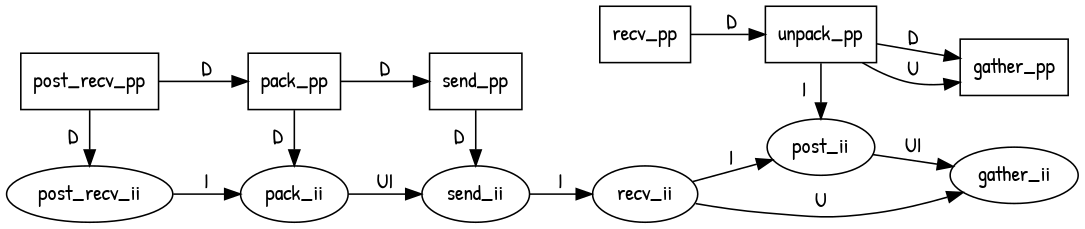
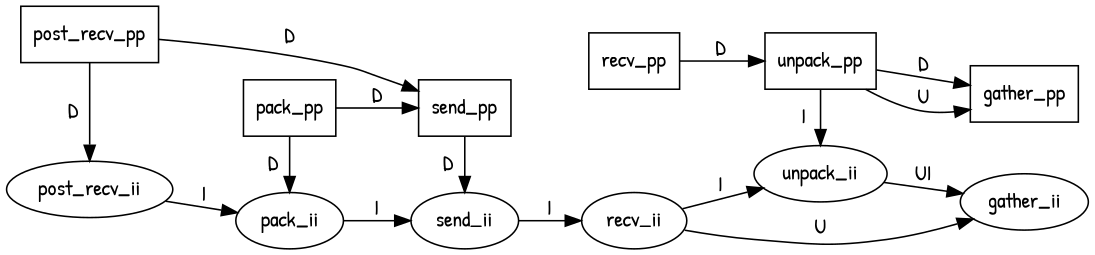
(195, 81) -> (283, 54)
(821, 147) -> (821, 174)
(385, 182) -> (377, 209)
